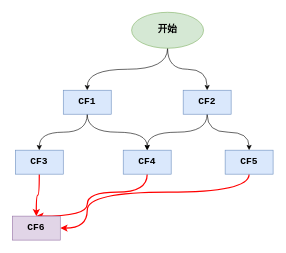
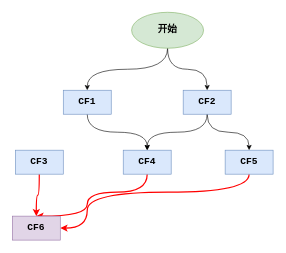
(69, 132) -> none
